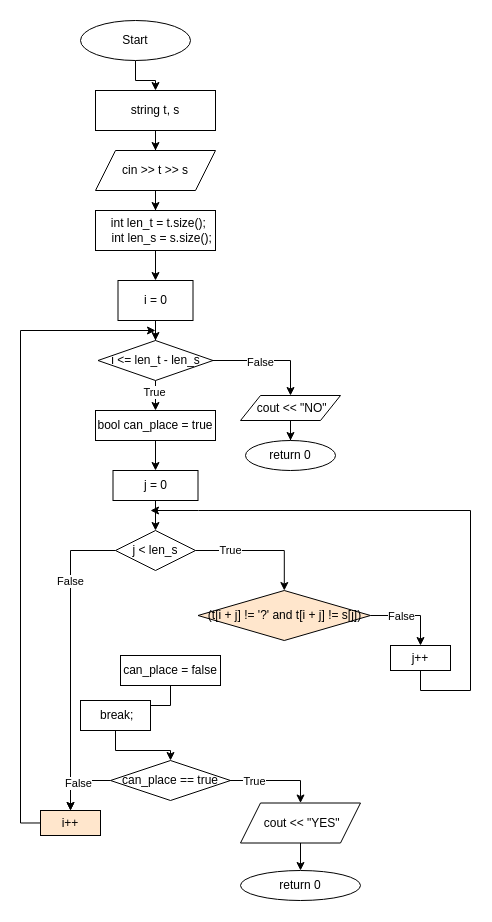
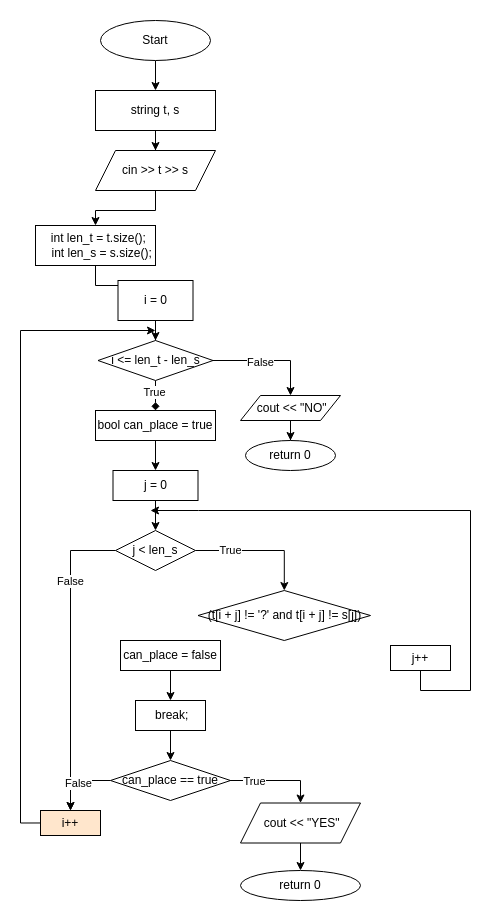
(136, 41) -> (156, 41)
(156, 231) -> (96, 246)
(156, 402) -> (156, 401)
(284, 616) -> (284, 616)
(407, 616) -> none
(171, 671) -> (171, 656)
(116, 716) -> (171, 716)
